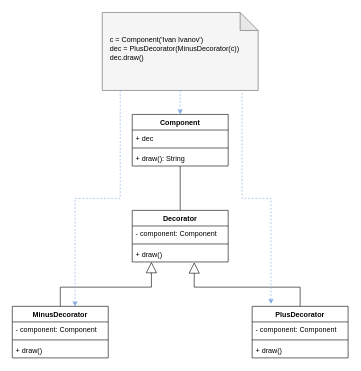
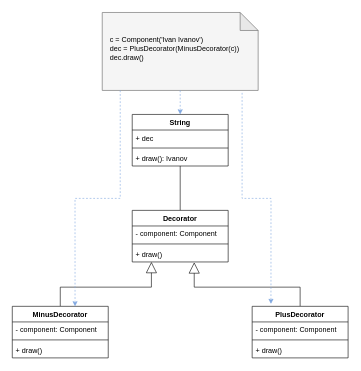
(180, 122) -> (180, 122)
(164, 158) -> (165, 158)
